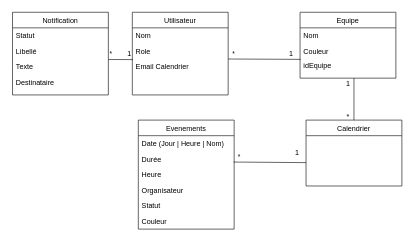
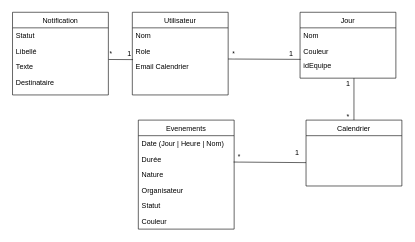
(348, 20) -> (348, 20)
(152, 175) -> (154, 175)
